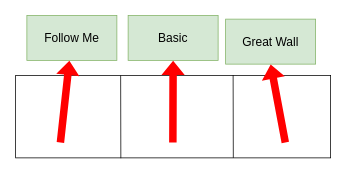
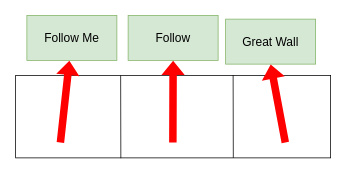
(173, 38) -> (173, 38)
